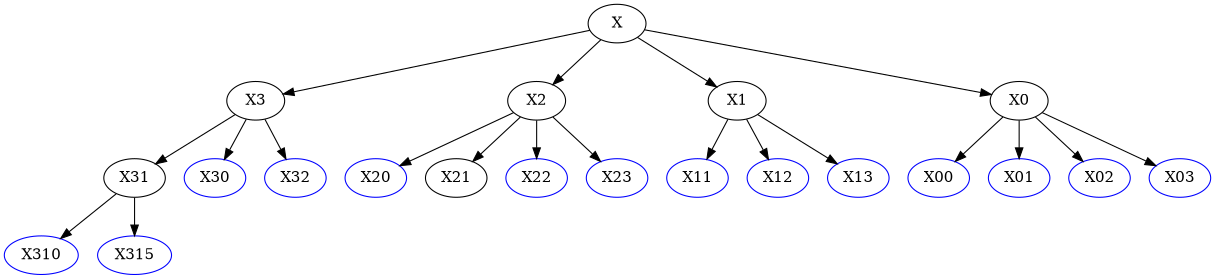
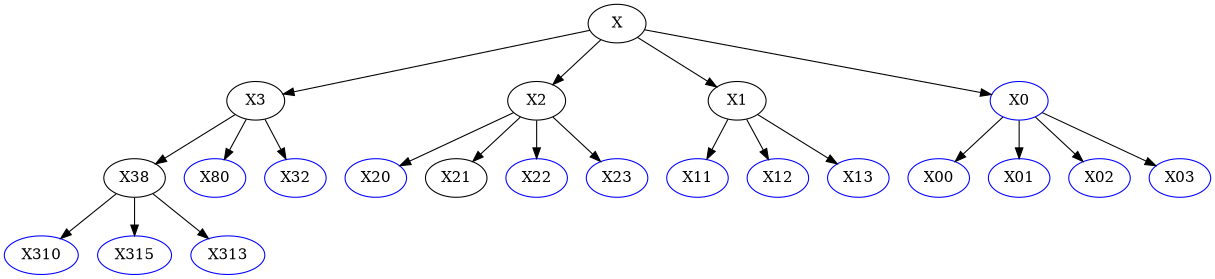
(1019, 101) -> (1019, 101)
(135, 178) -> (135, 178)
(215, 178) -> (215, 178)
none -> (228, 255)
